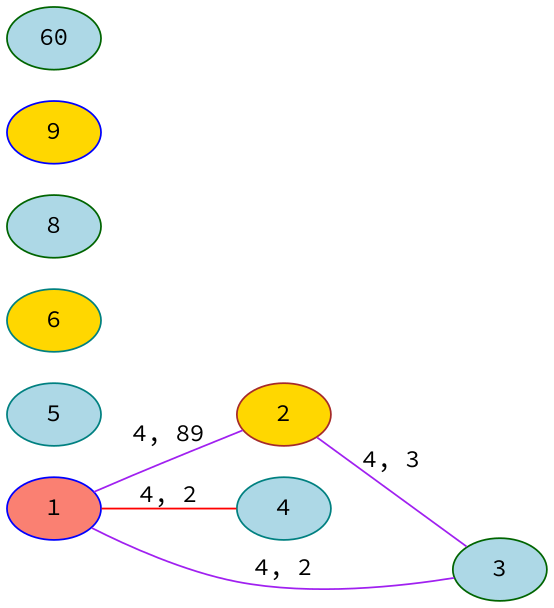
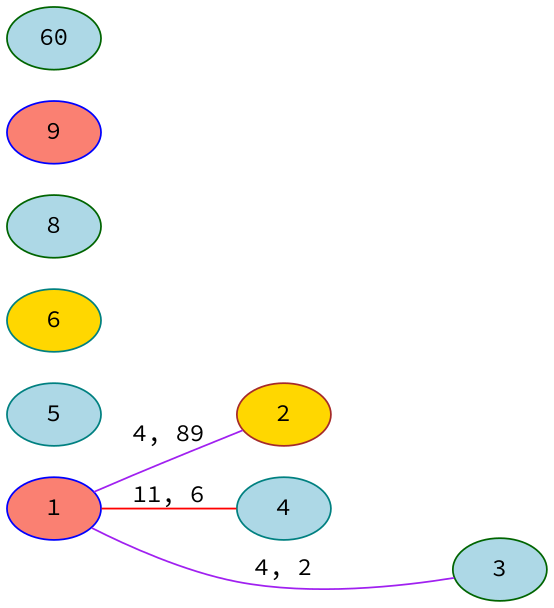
(54, 132) -> (54, 132)
(392, 492) -> none
(169, 496) -> (169, 496)
